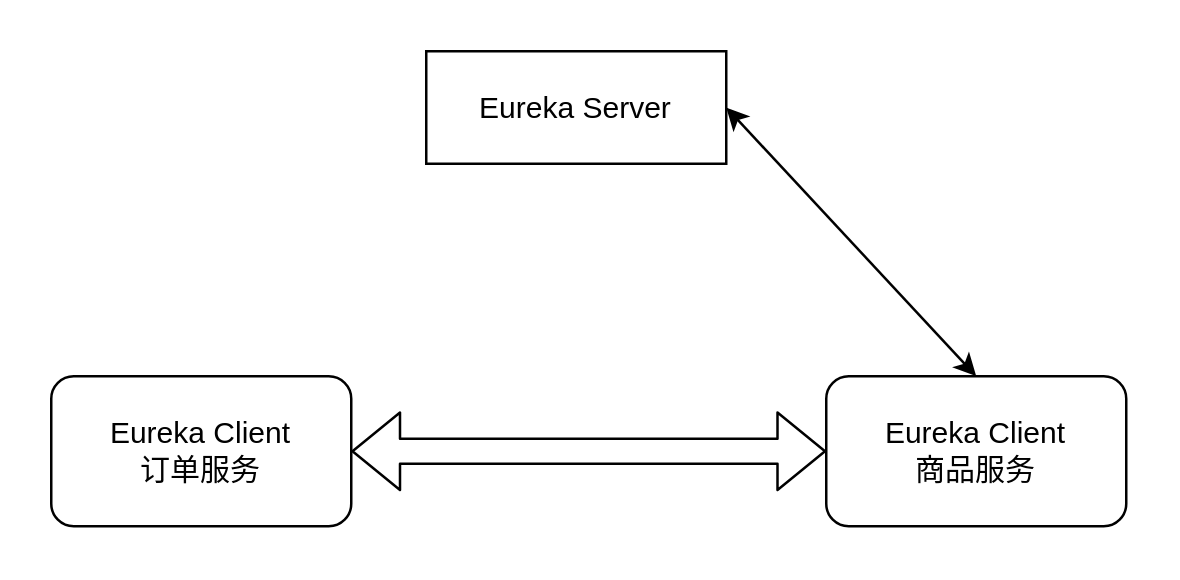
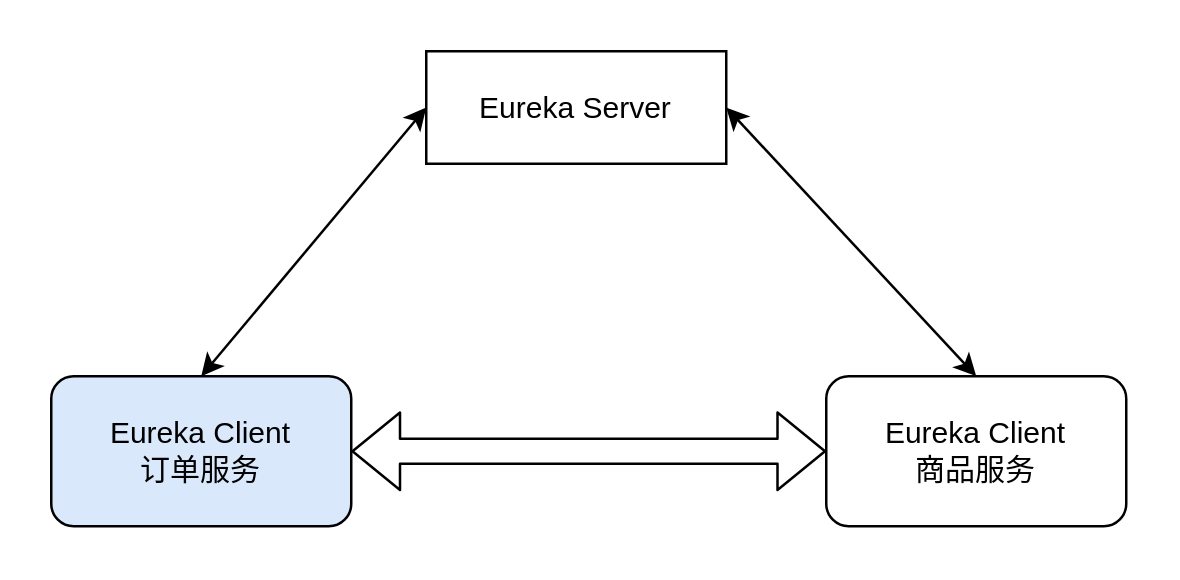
none -> (314, 242)
(201, 451) -> (201, 451)
